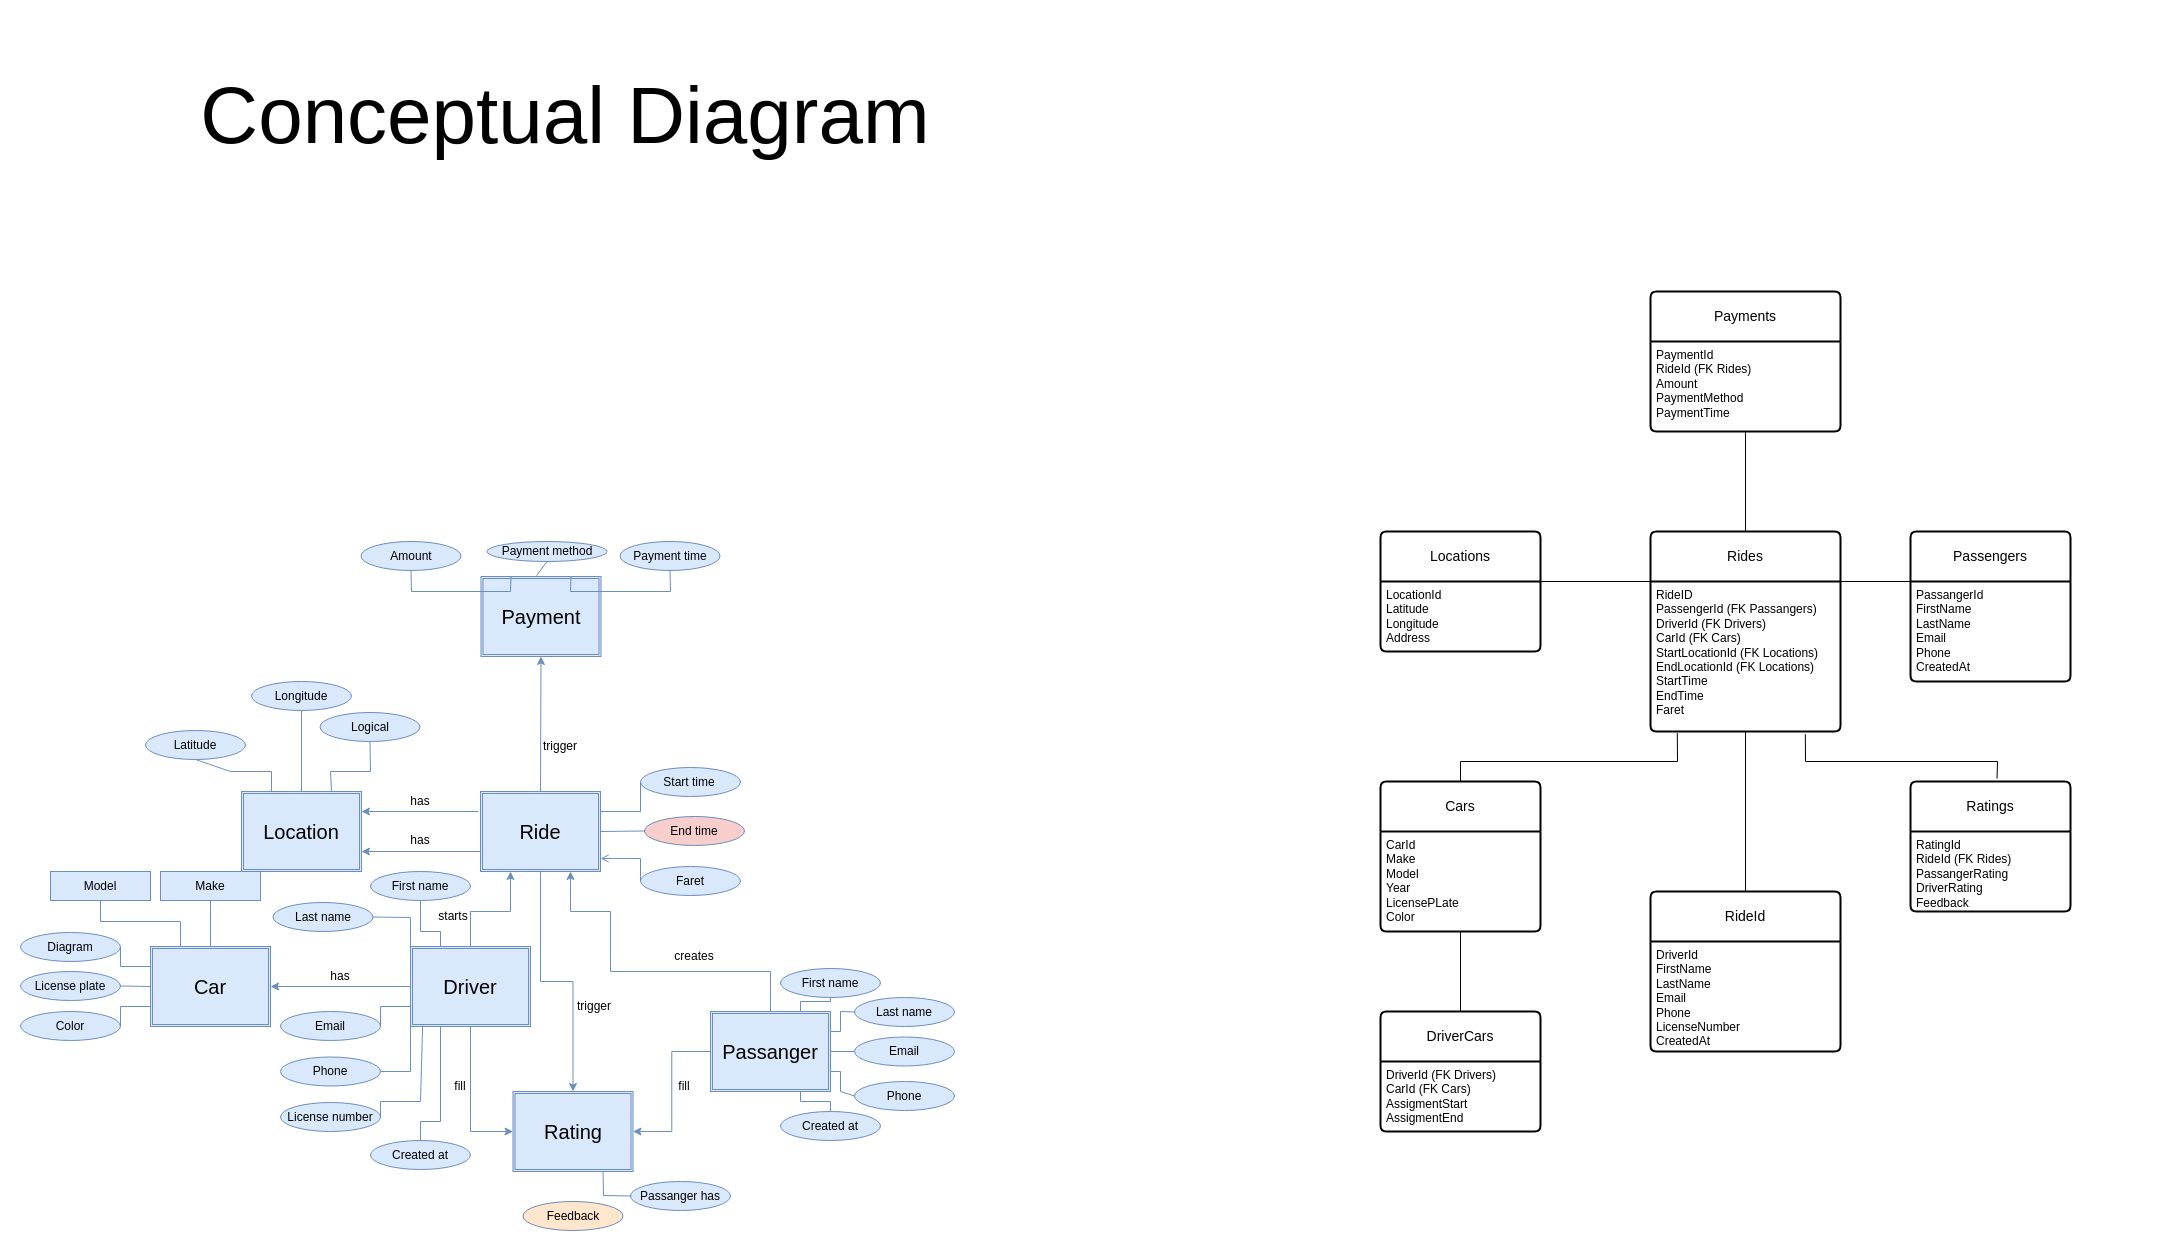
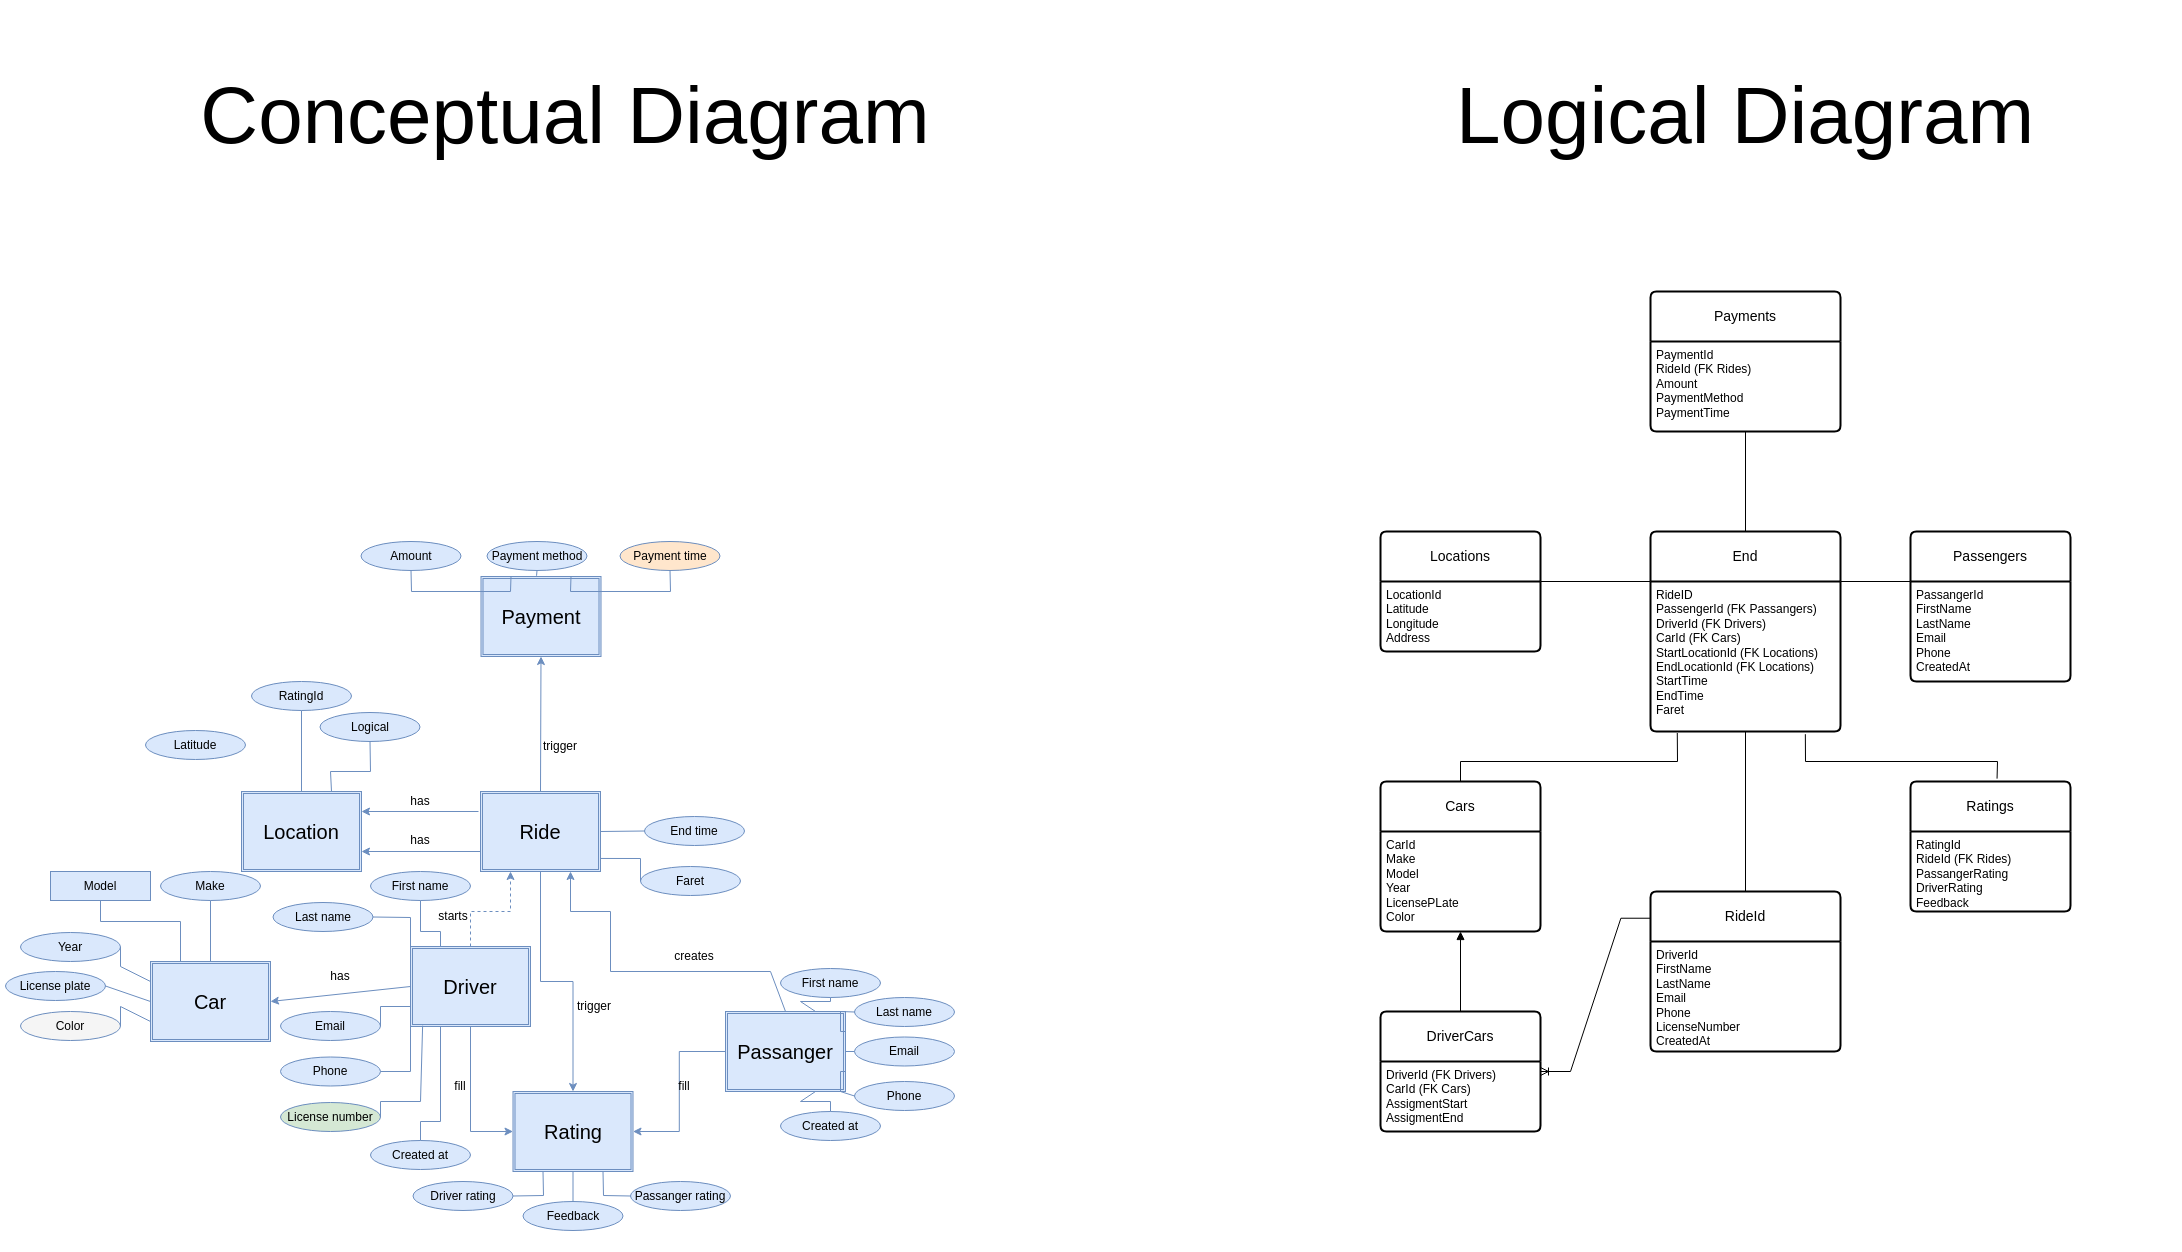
none -> (1746, 101)
(547, 552) -> (537, 556)
(670, 556) -> (670, 556)
(1746, 557) -> (1746, 557)
(302, 697) -> (302, 697)
(243, 772) -> none
(691, 782) -> none
(636, 812) -> none
(695, 831) -> (695, 831)
(606, 858) -> (605, 858)
(211, 886) -> (211, 886)
(491, 912) -> (491, 912)
(1461, 938) -> (1461, 941)
(71, 948) -> (71, 948)
(71, 986) -> (56, 986)
(211, 987) -> (211, 1002)
none -> (1596, 994)
(71, 1026) -> (71, 1026)
(771, 1052) -> (786, 1052)
(331, 1117) -> (331, 1117)
none -> (573, 1187)
none -> (463, 1196)
none -> (540, 1196)
(681, 1197) -> (681, 1197)
(573, 1216) -> (573, 1216)
